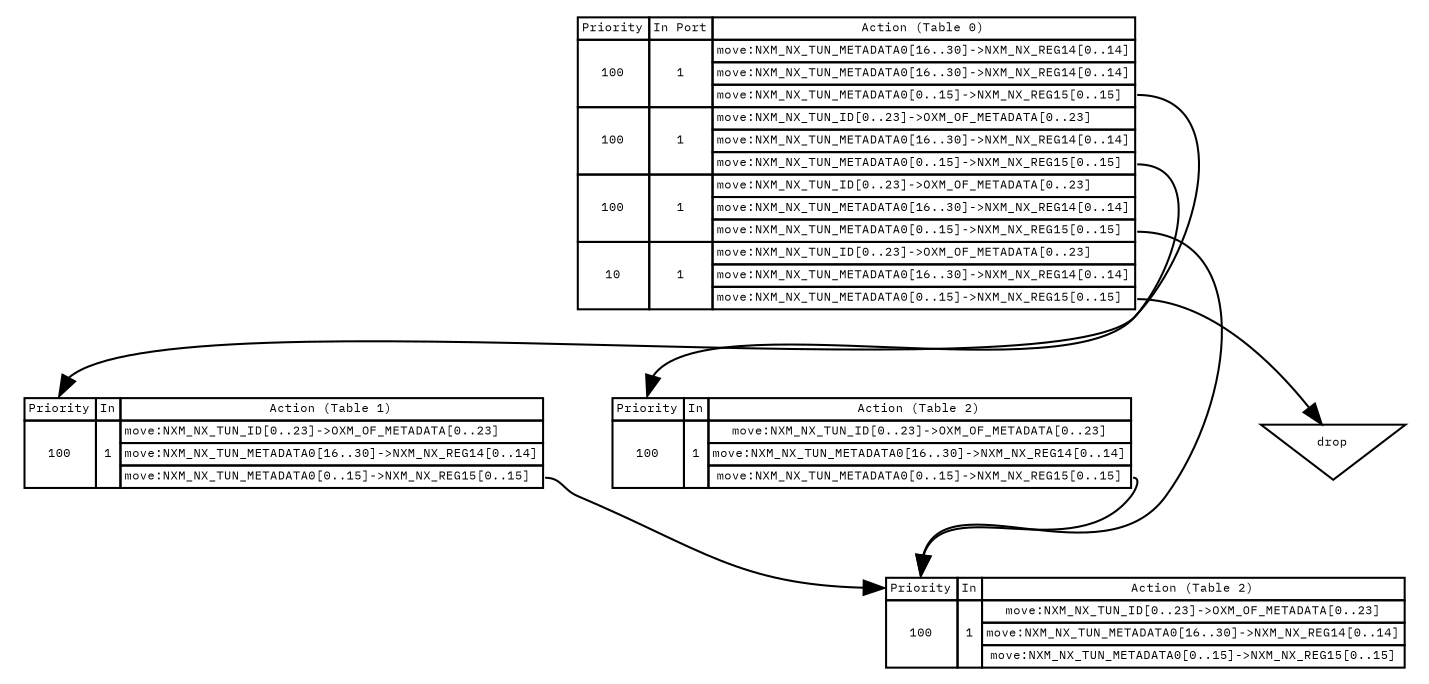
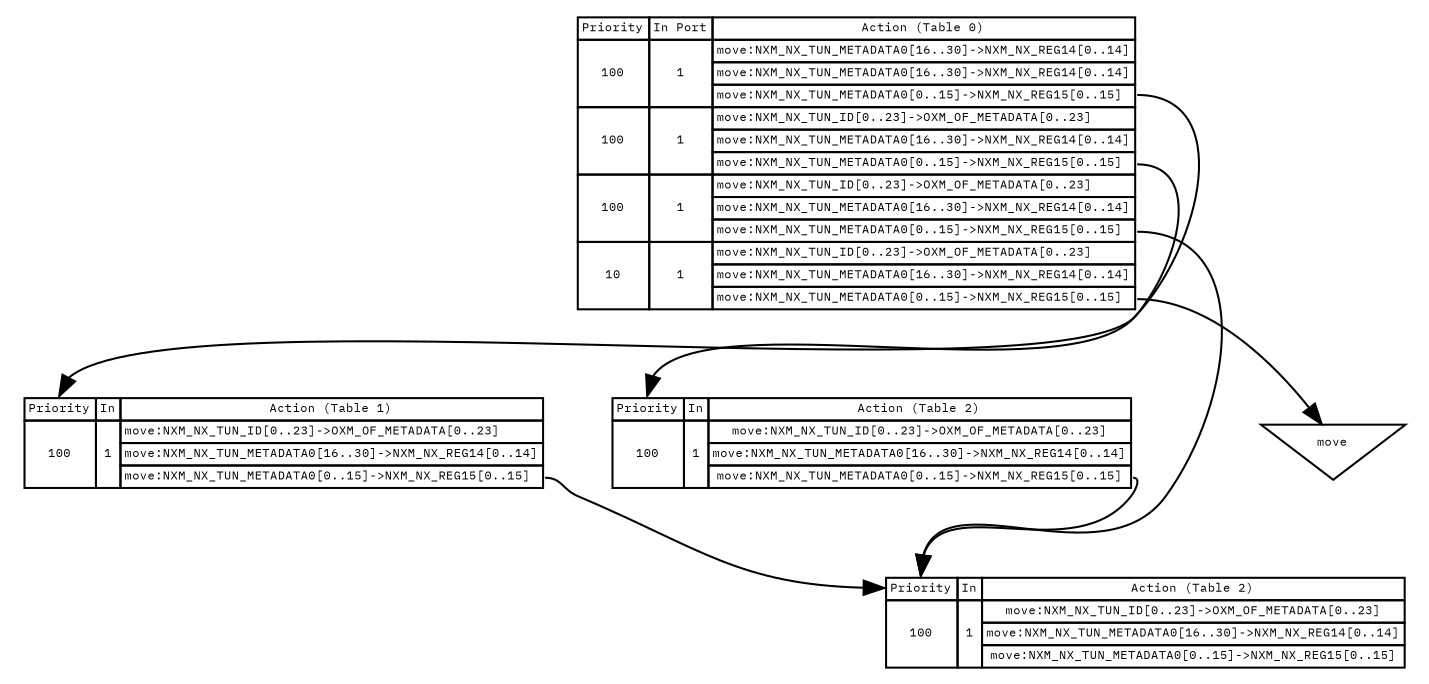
(1333, 443) -> (1333, 443)
